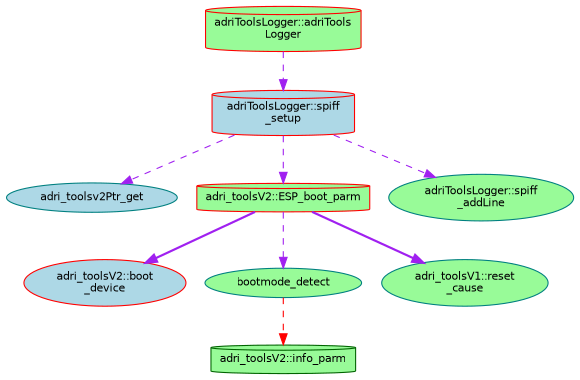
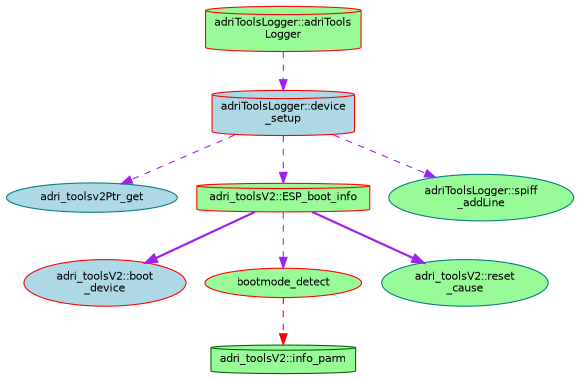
(283, 113) -> (283, 113)
(283, 198) -> (283, 198)
(283, 283) -> (283, 283)
(465, 283) -> (465, 283)
